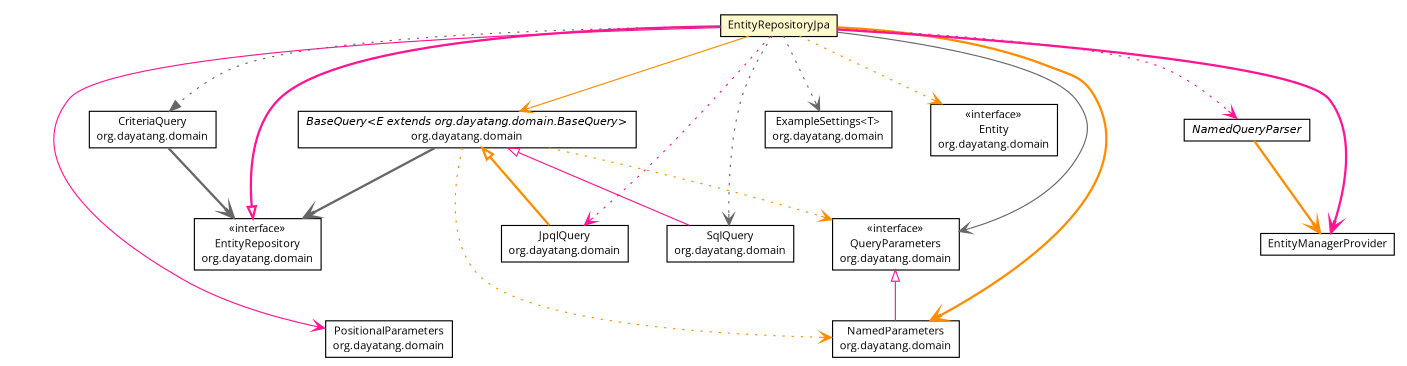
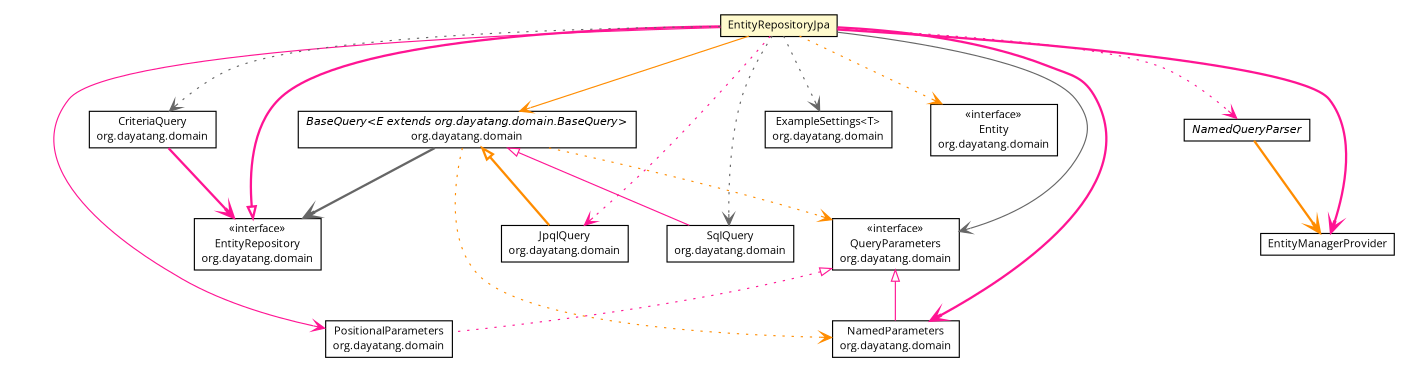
(442, 37) -> (442, 37)
(1099, 108) -> (1099, 108)
(197, 179) -> (197, 179)
none -> (637, 308)
